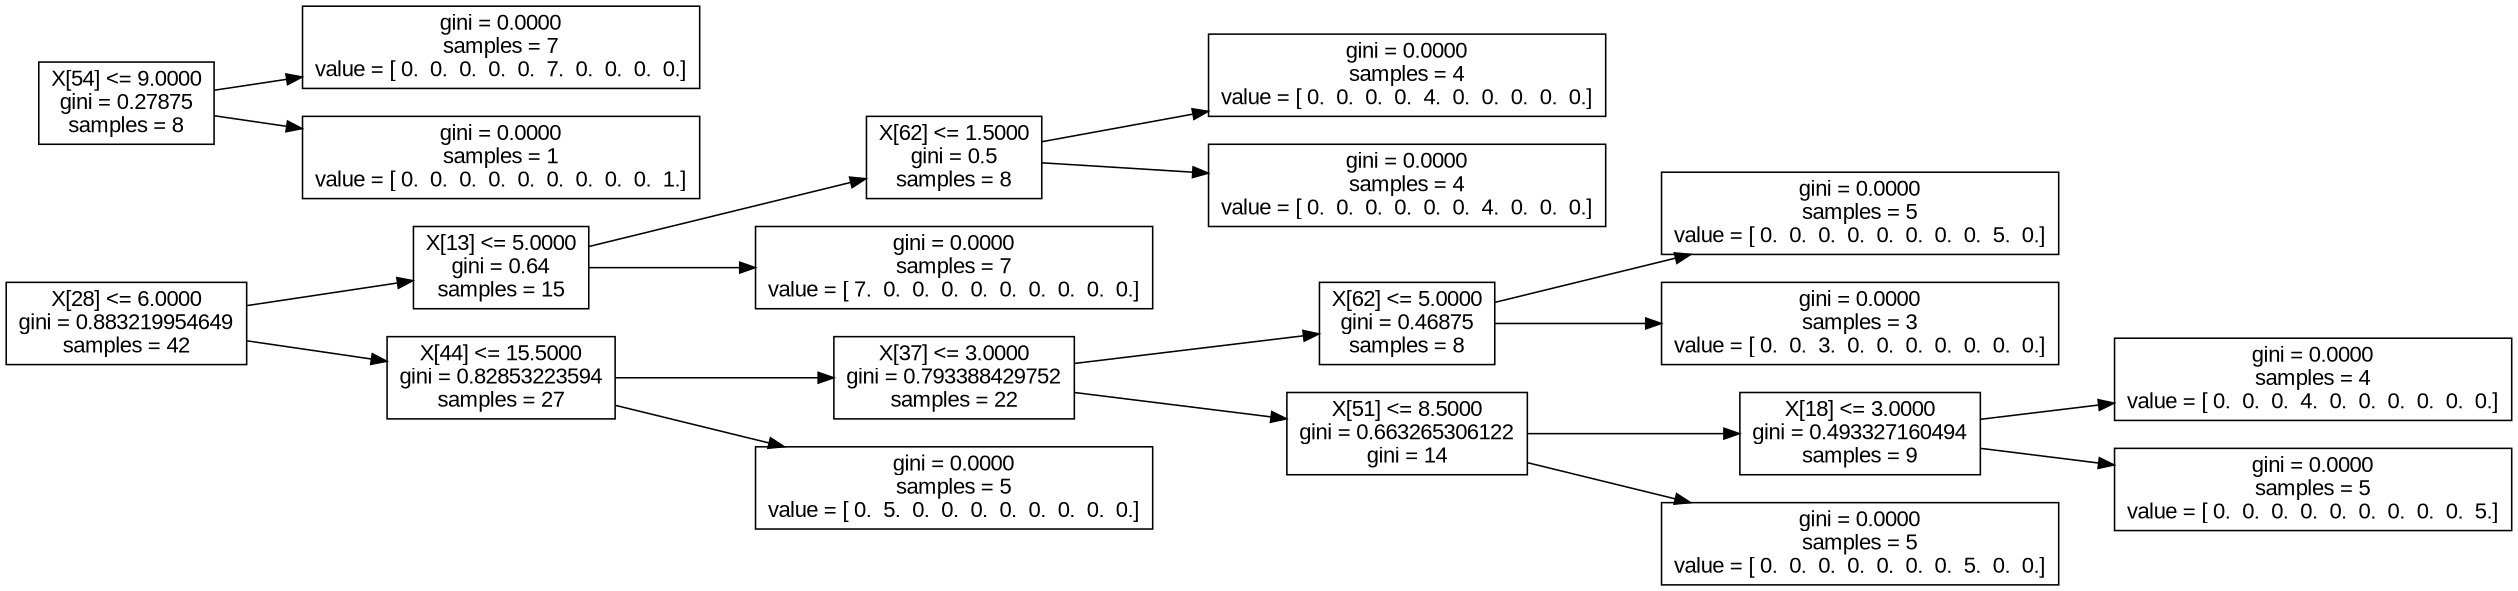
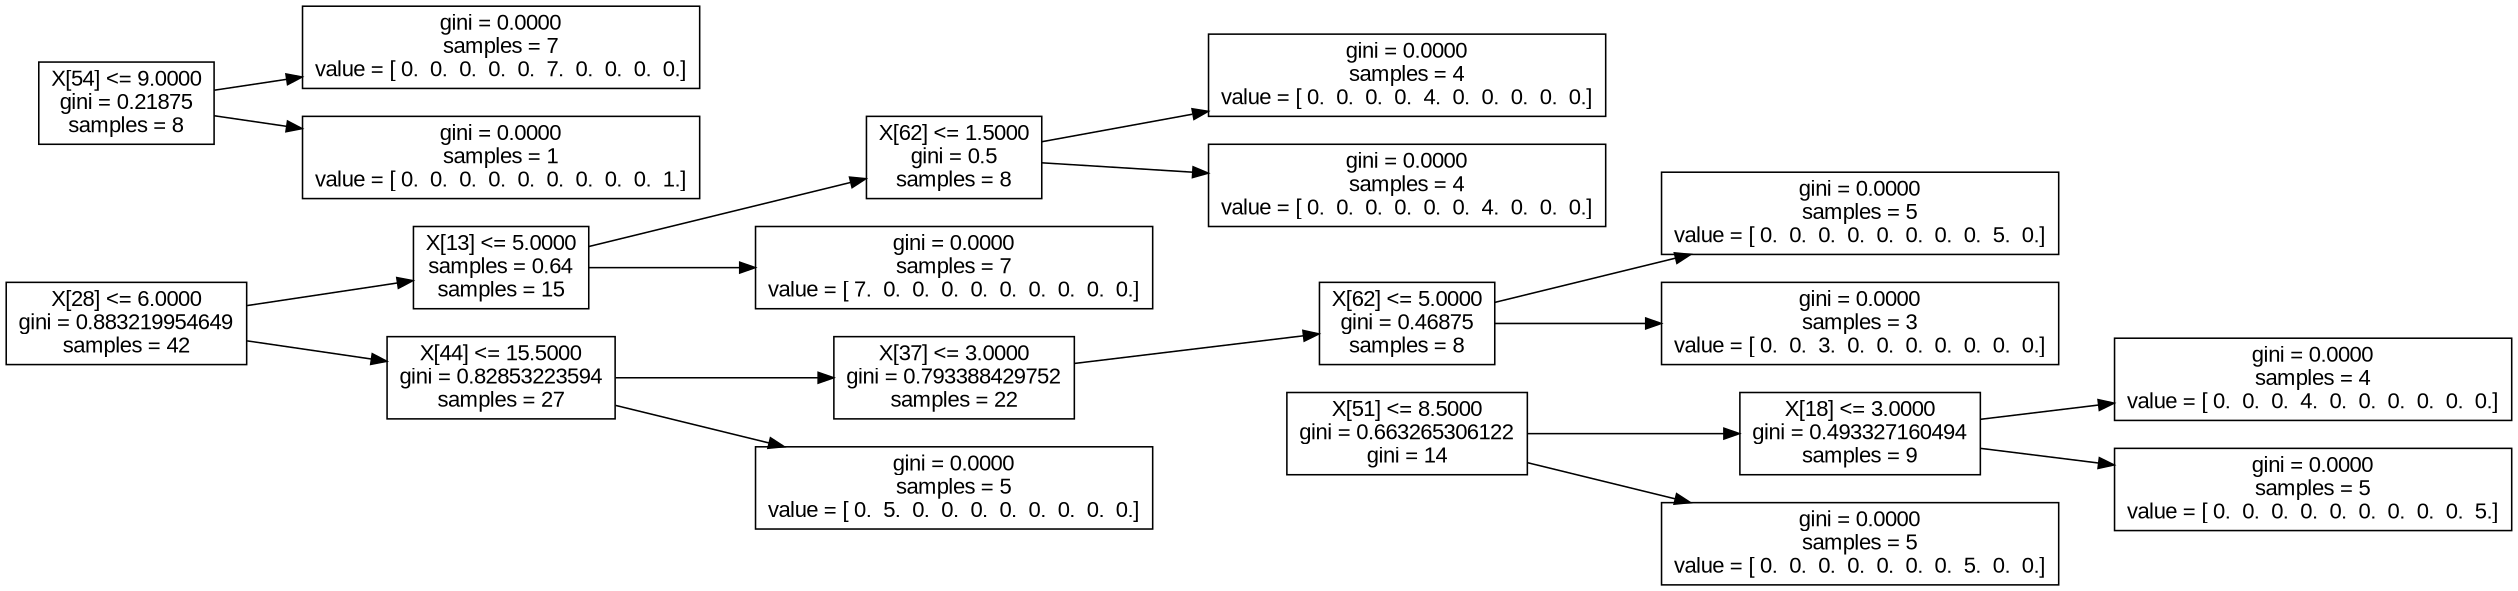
(126, 103) -> (126, 103)
(501, 268) -> (501, 268)
(1173, 405) -> none
